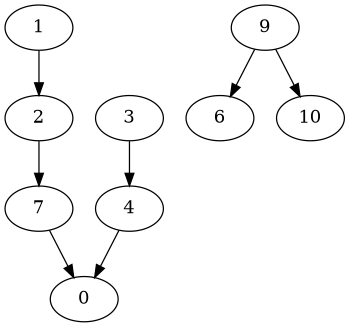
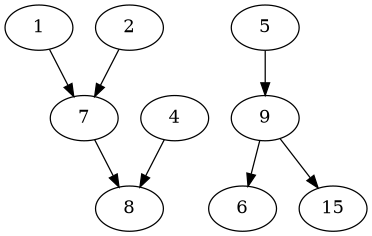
none -> (265, 28)
(39, 67) -> (59, 67)
(129, 118) -> none
(310, 118) -> (333, 209)
(84, 299) -> (129, 209)
